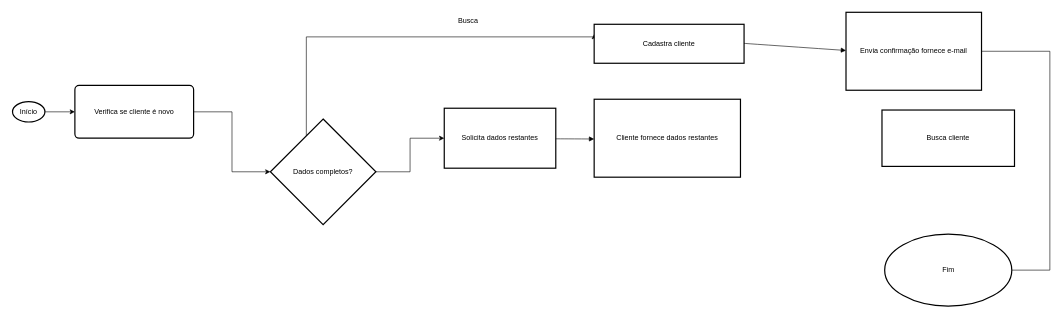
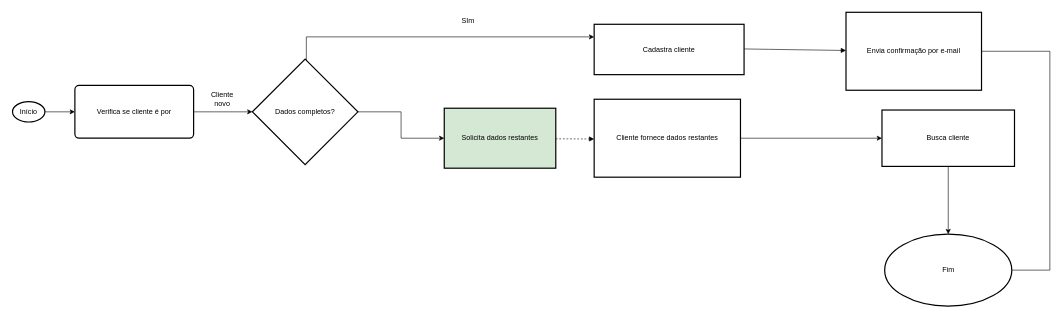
(468, 21) -> (468, 21)
(669, 44) -> (669, 50)
(914, 51) -> (914, 51)
none -> (222, 99)
(134, 112) -> (134, 112)
(500, 138) -> (500, 138)
none -> (876, 138)
(572, 139) -> (572, 139)
(323, 172) -> (305, 112)
none -> (949, 228)
